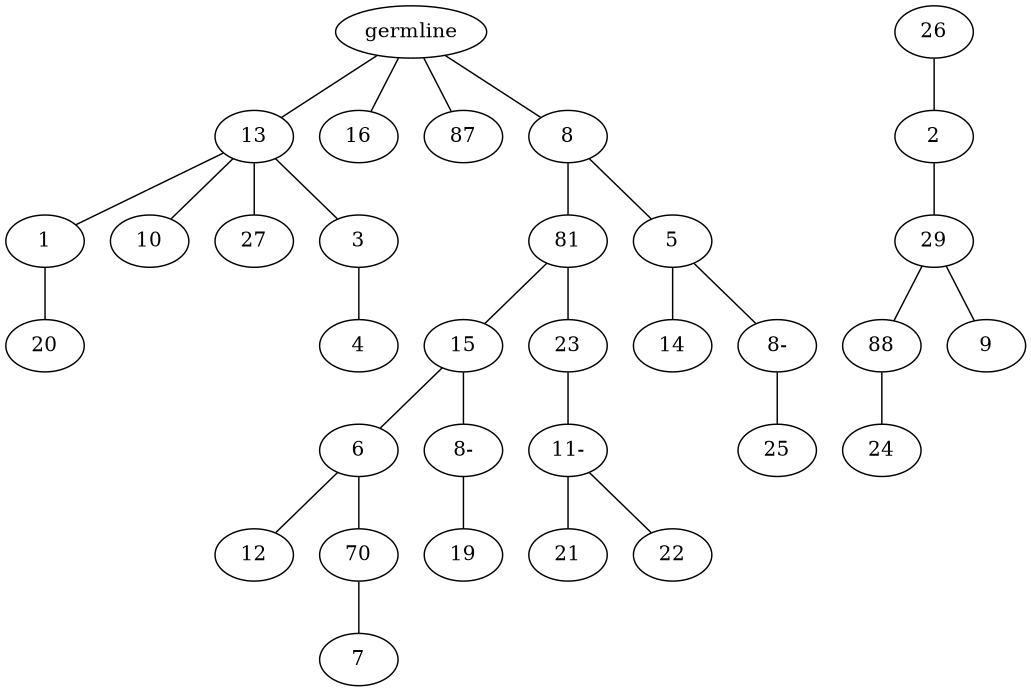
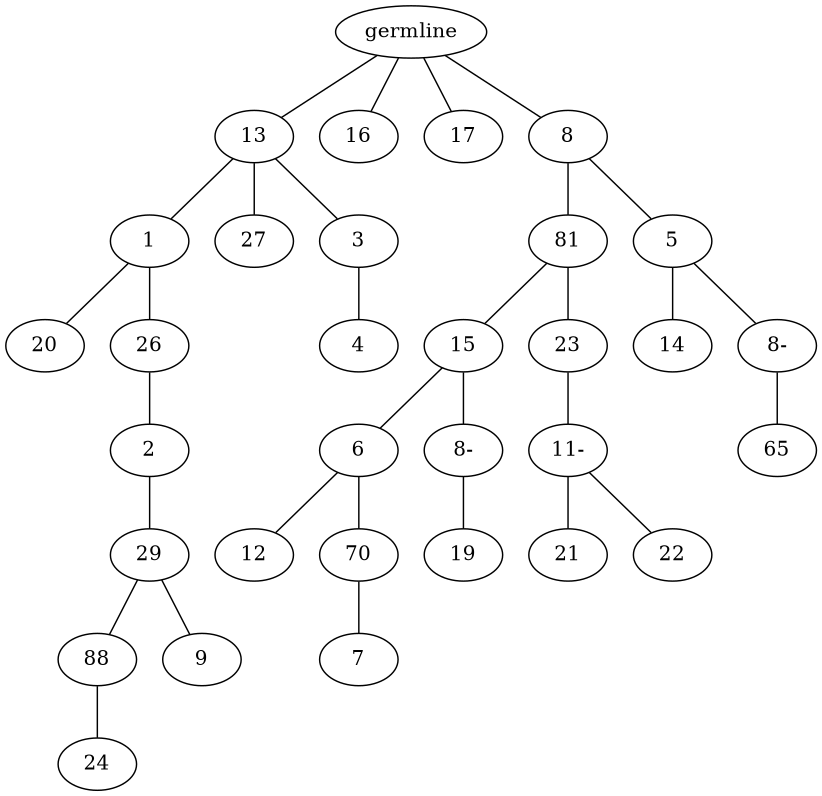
(463, 137) -> (463, 137)
(150, 241) -> none
none -> (150, 294)
(777, 450) -> (777, 450)
